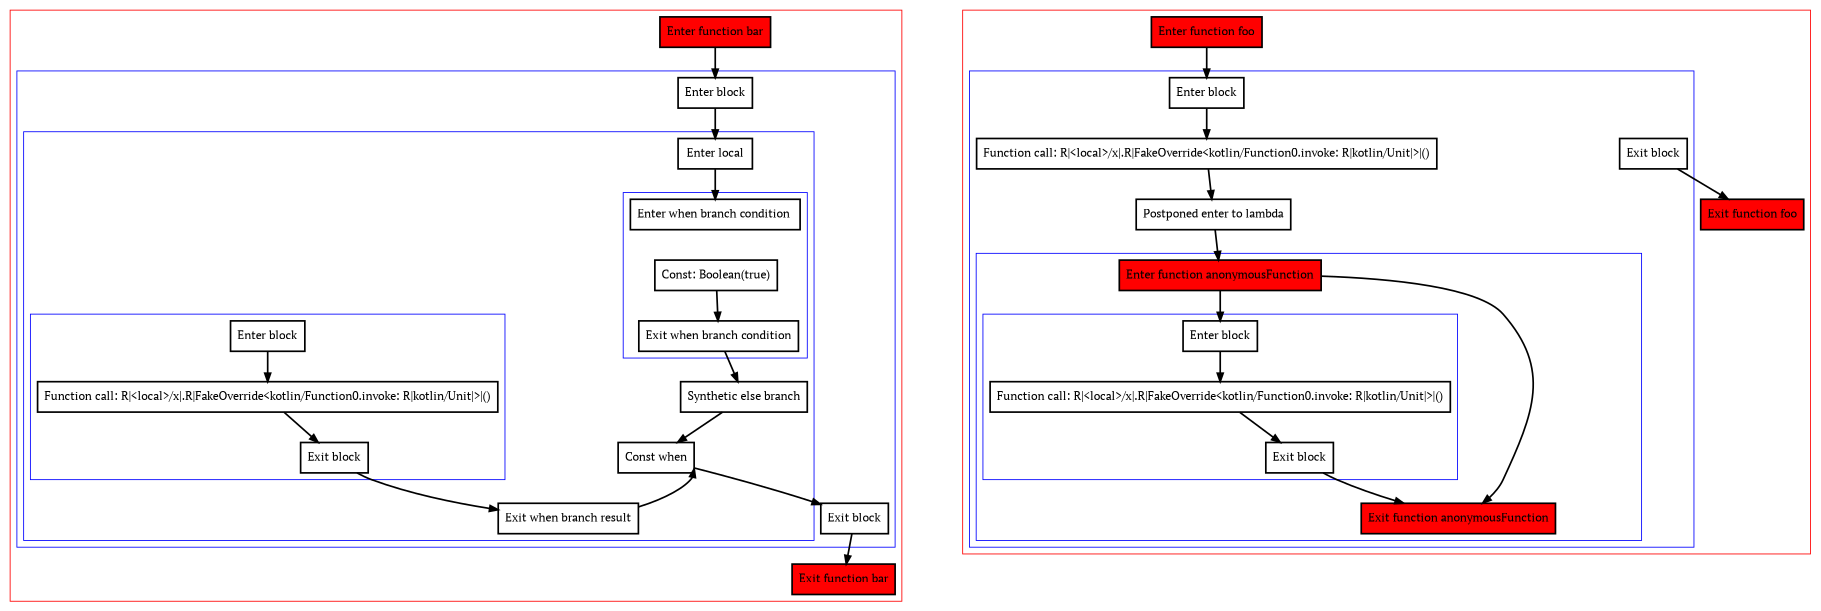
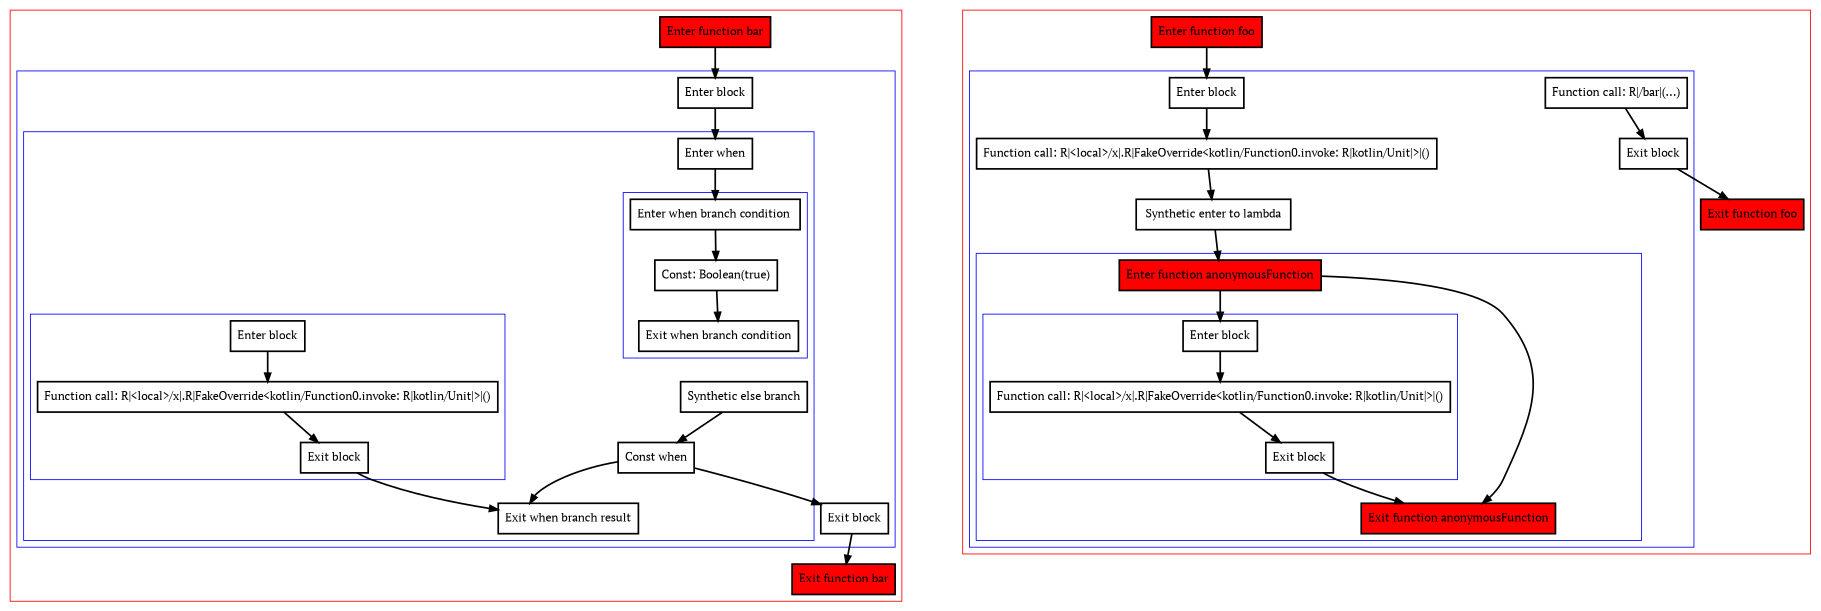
none -> (1616, 93)
(715, 154) -> (715, 154)
(1213, 214) -> (1213, 214)
none -> (716, 241)
(730, 363) -> none
(668, 495) -> (574, 473)
